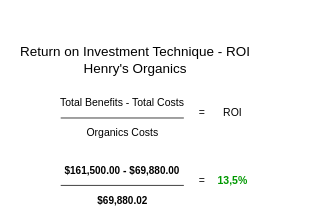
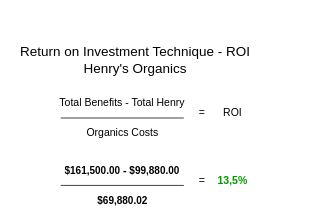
(122, 103) -> (122, 103)
(122, 171) -> (122, 171)
